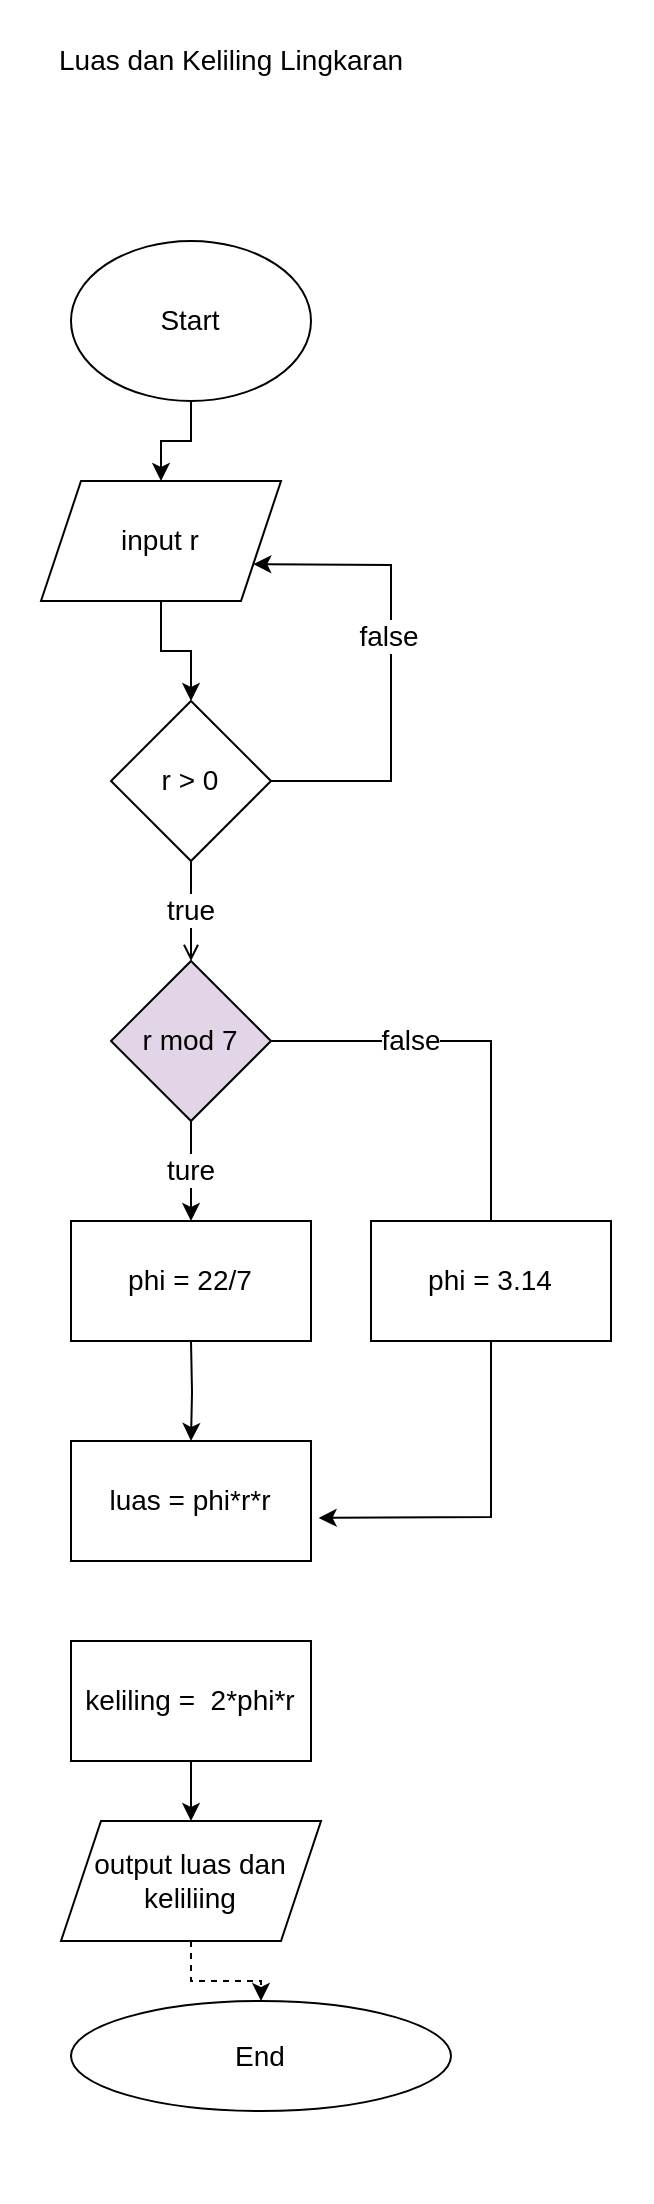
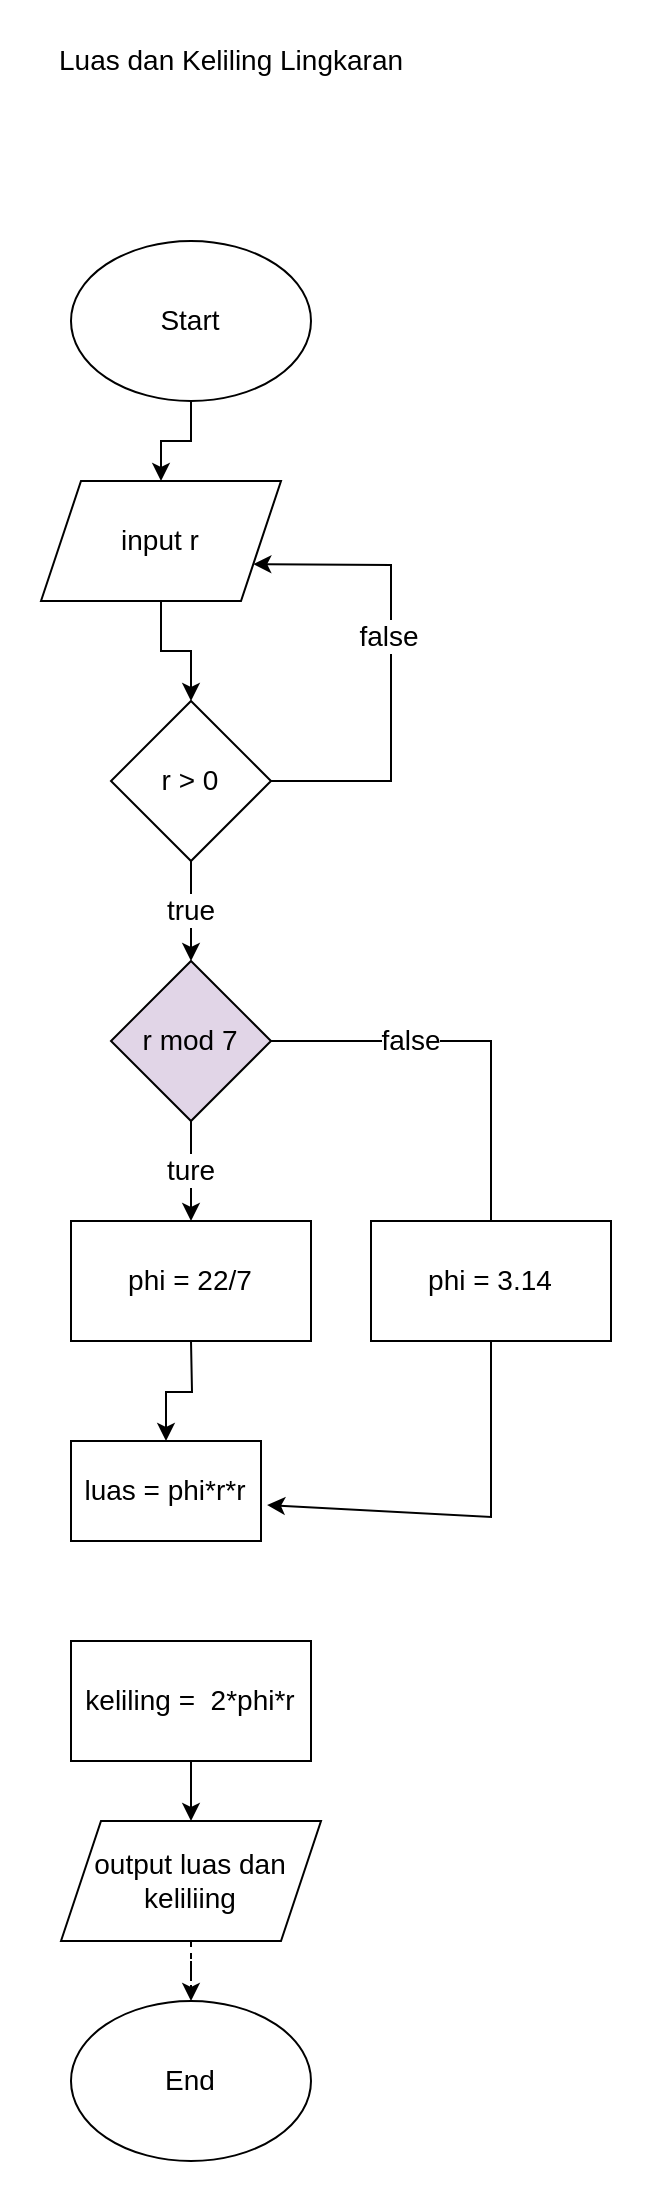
(191, 948) -> (191, 946)
(191, 1501) -> (166, 1491)
(261, 2056) -> (191, 2081)
